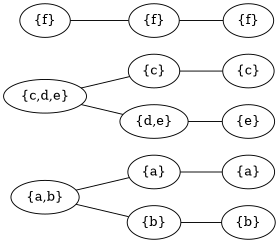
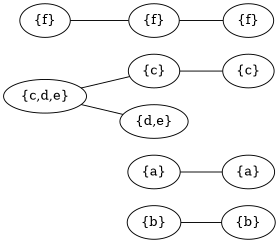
(248, 122) -> none
(45, 197) -> none
